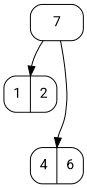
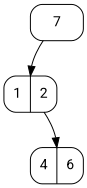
(67, 90) -> (51, 124)
